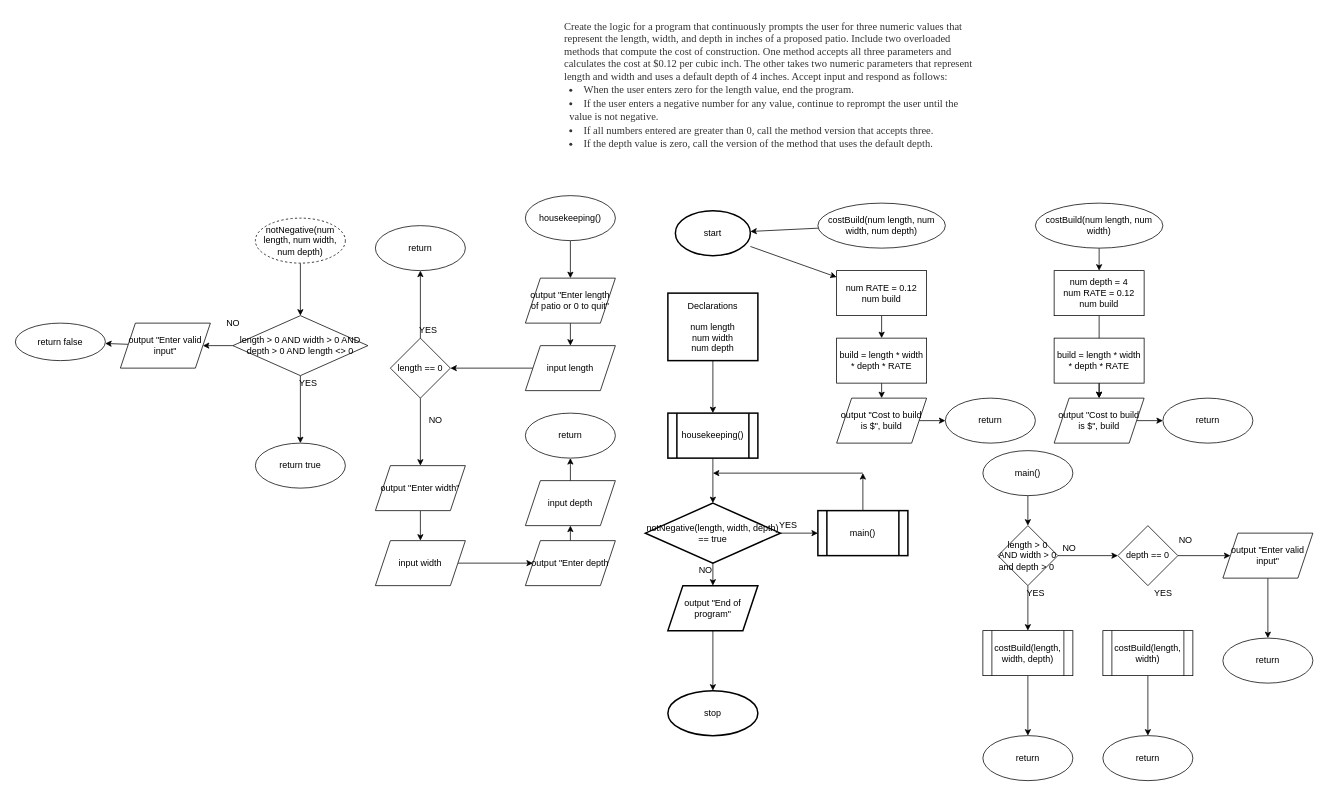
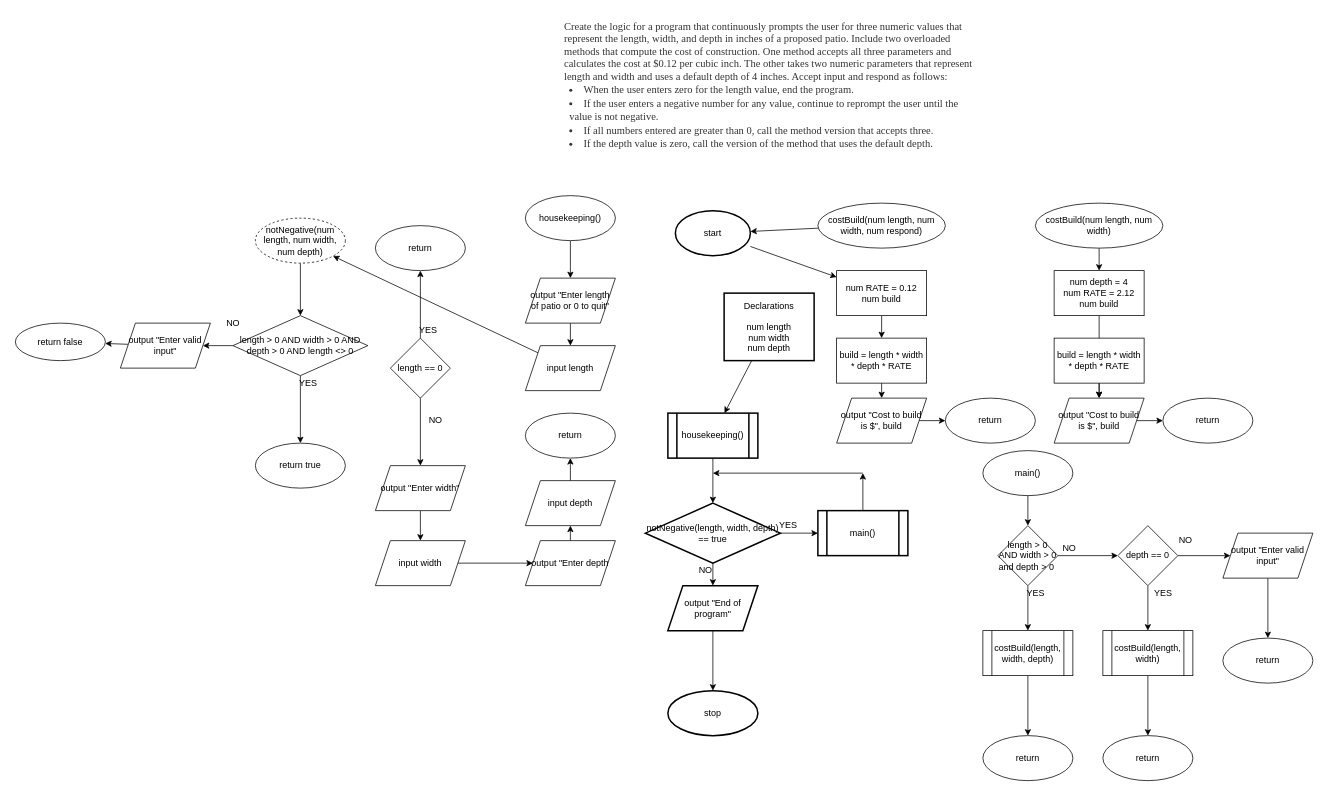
(882, 225) -> (882, 225)
(1099, 293) -> (1099, 293)
(713, 327) -> (769, 327)
(457, 368) -> (437, 305)
none -> (1148, 624)
